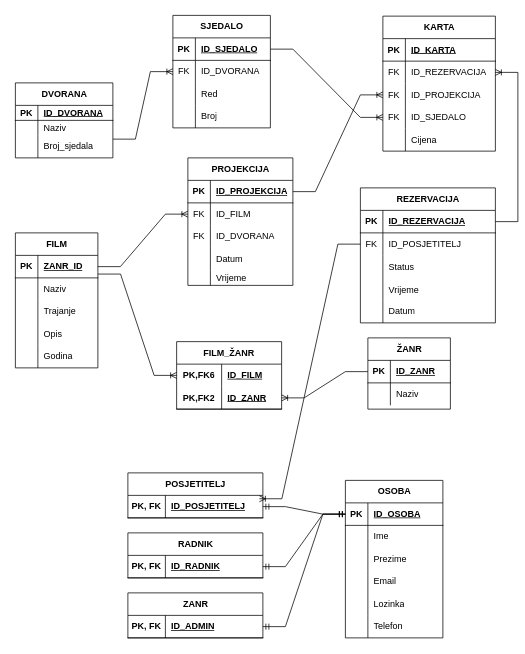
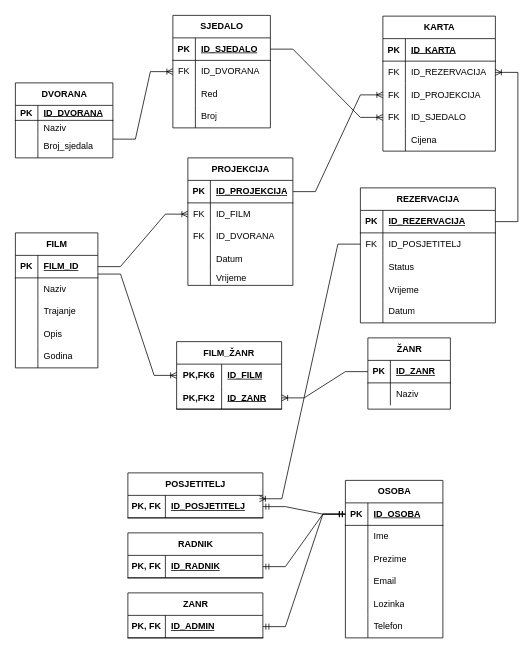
(62, 267) -> (62, 267)
